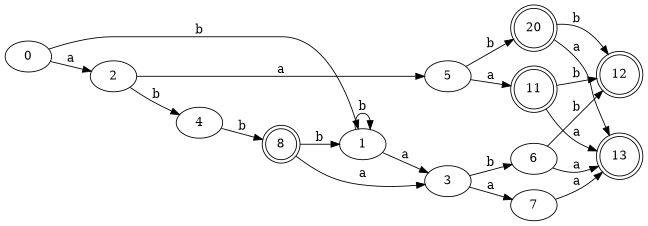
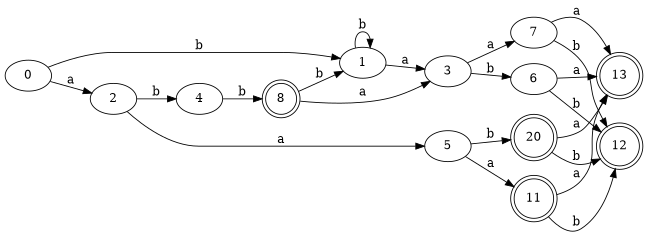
none -> (587, 71)
